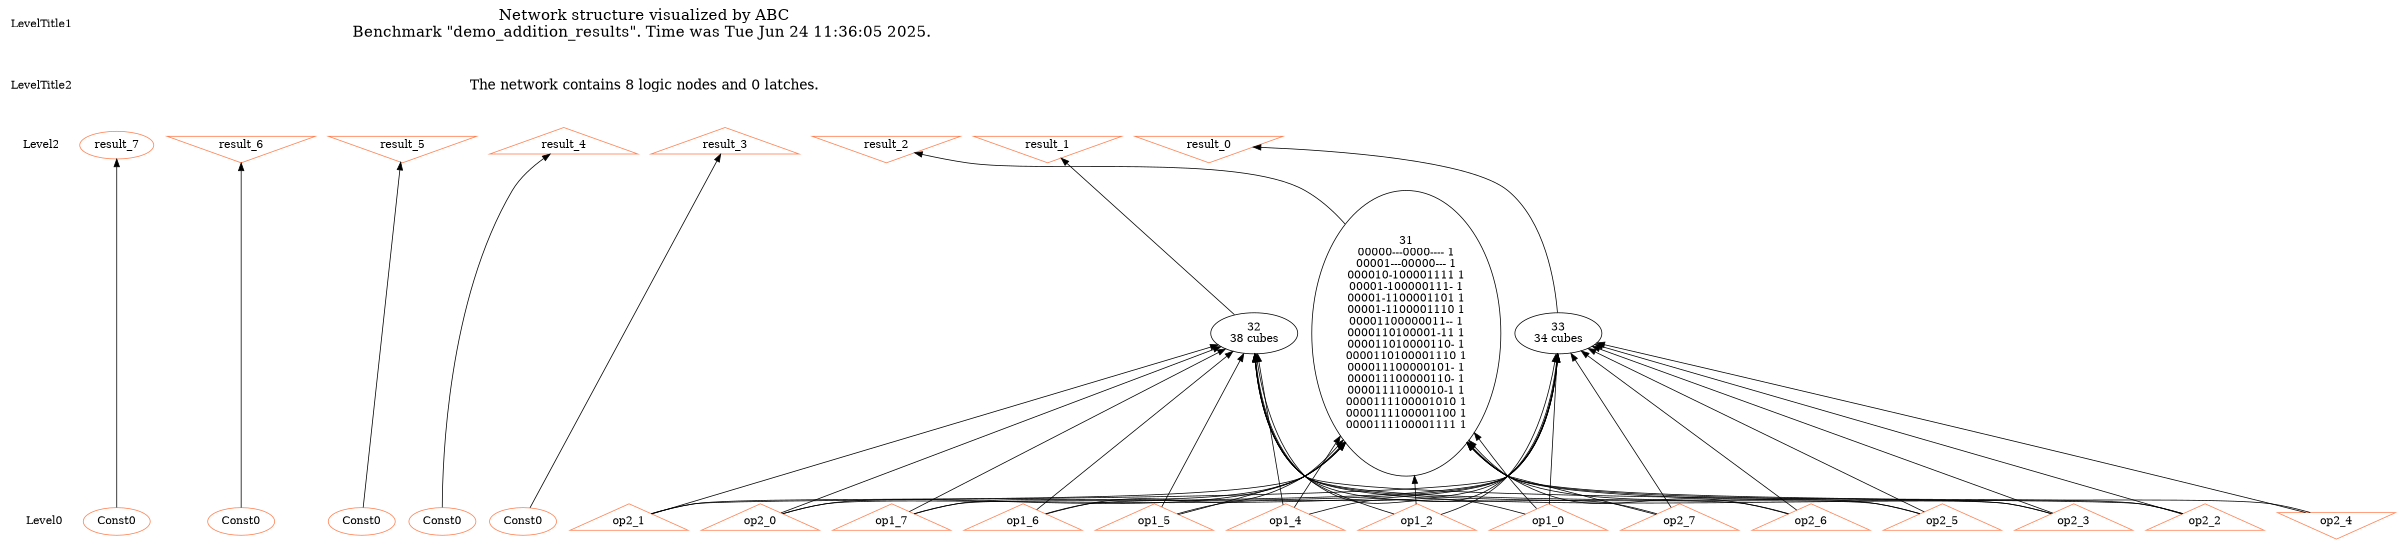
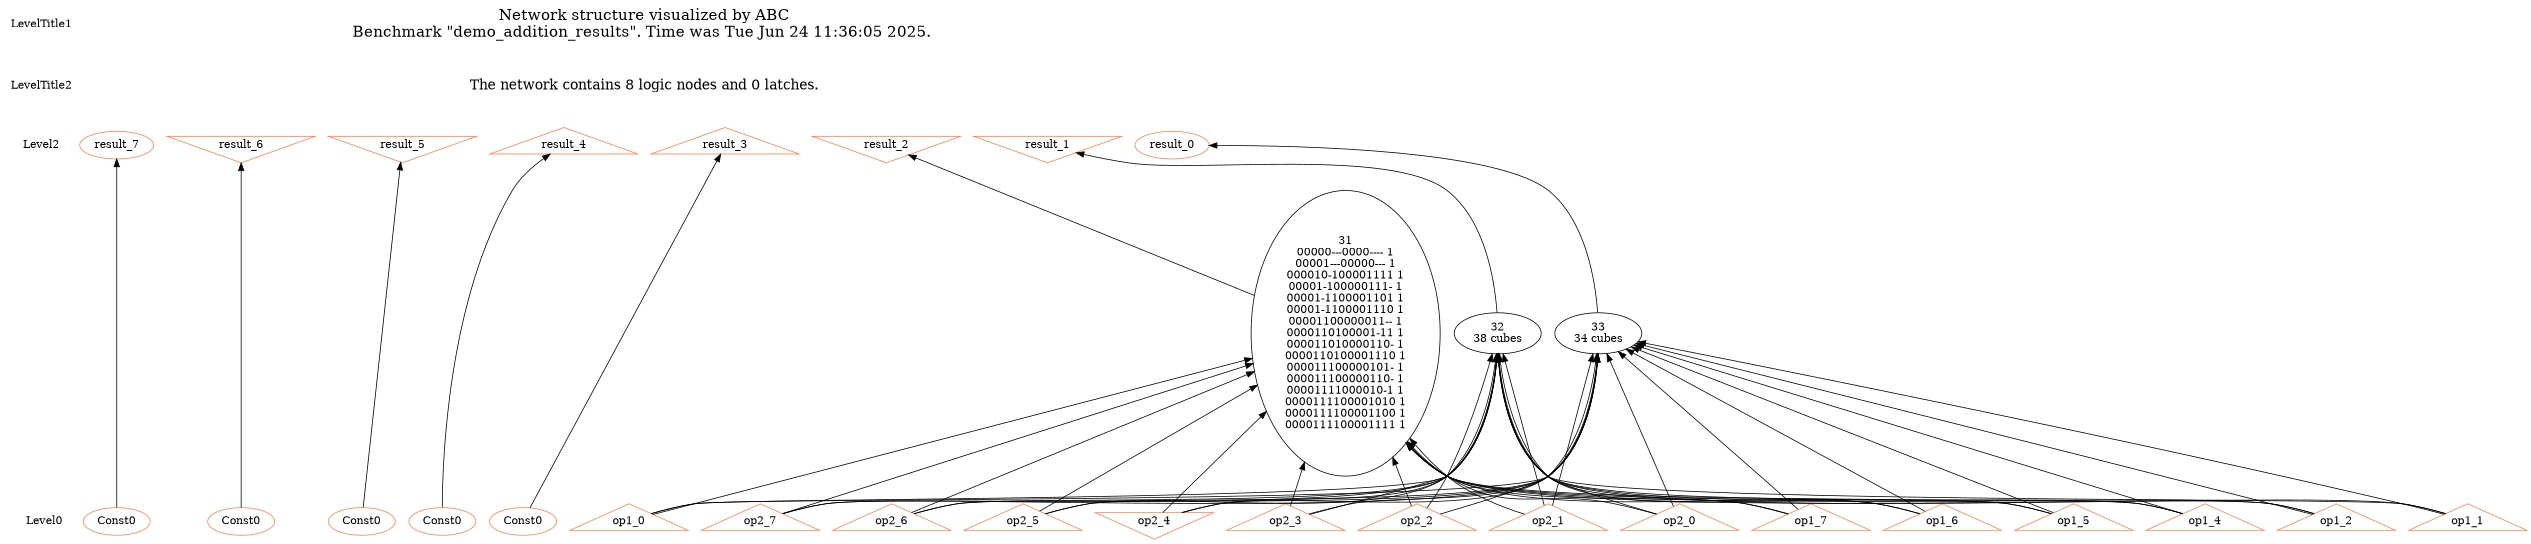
(1209, 145) -> (1172, 145)
none -> (1380, 495)
none -> (2468, 521)
